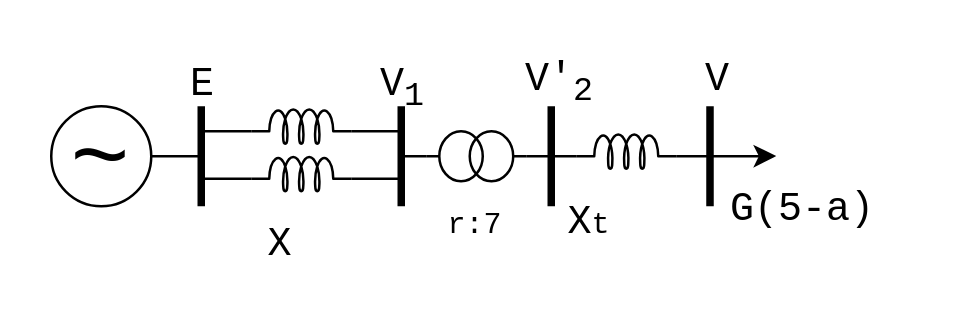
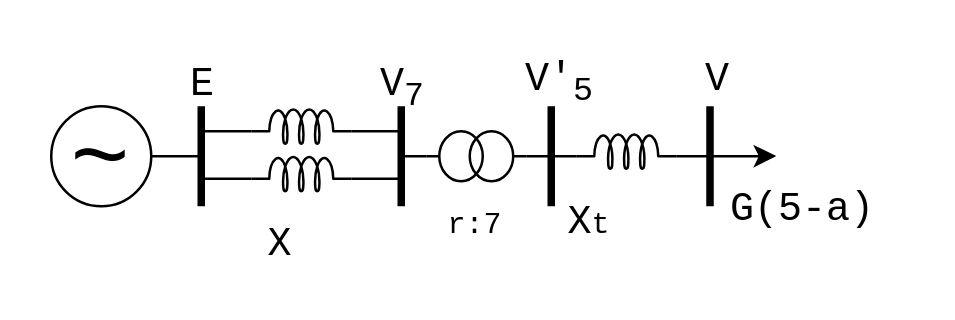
(548, 77) -> (548, 77)
(398, 82) -> (398, 82)
